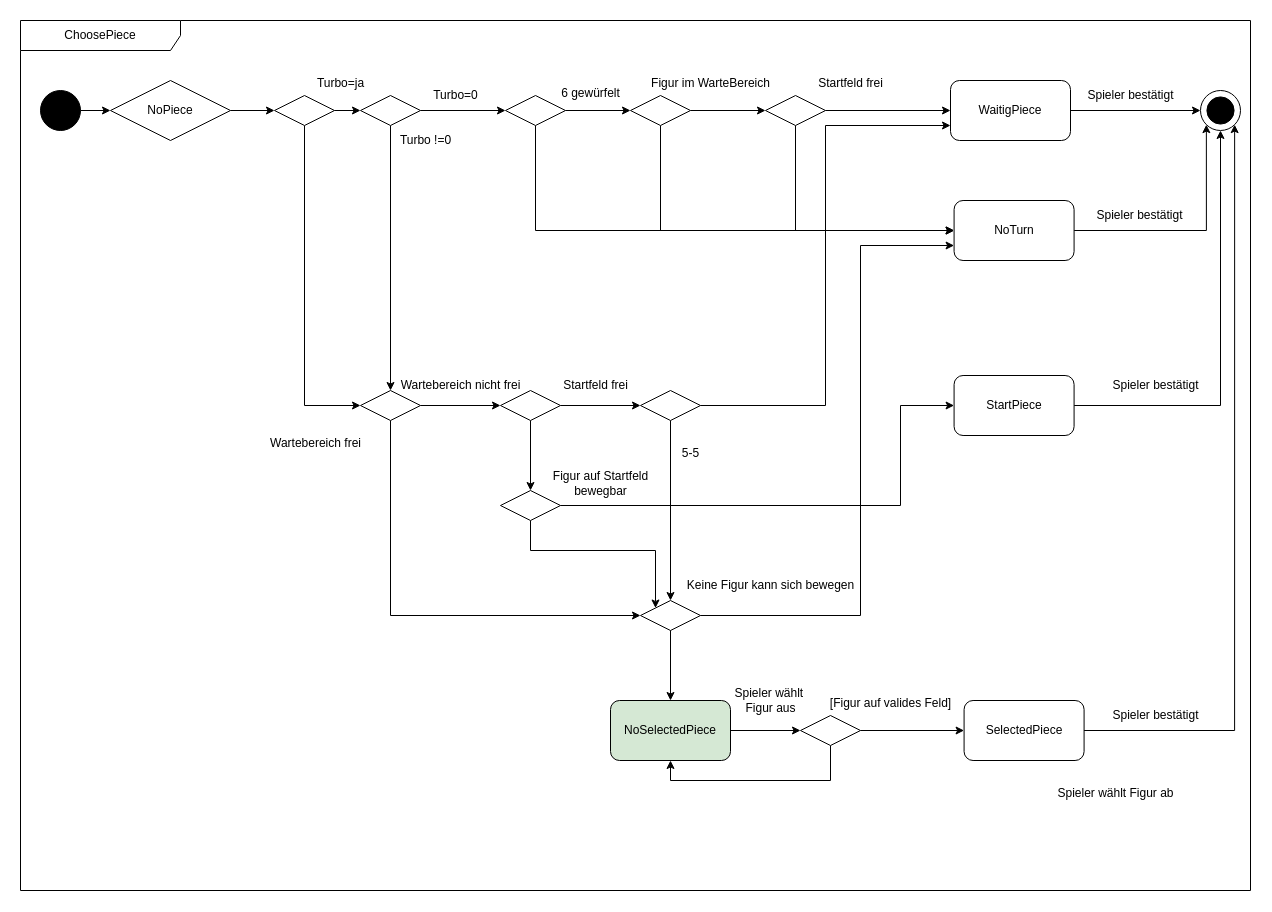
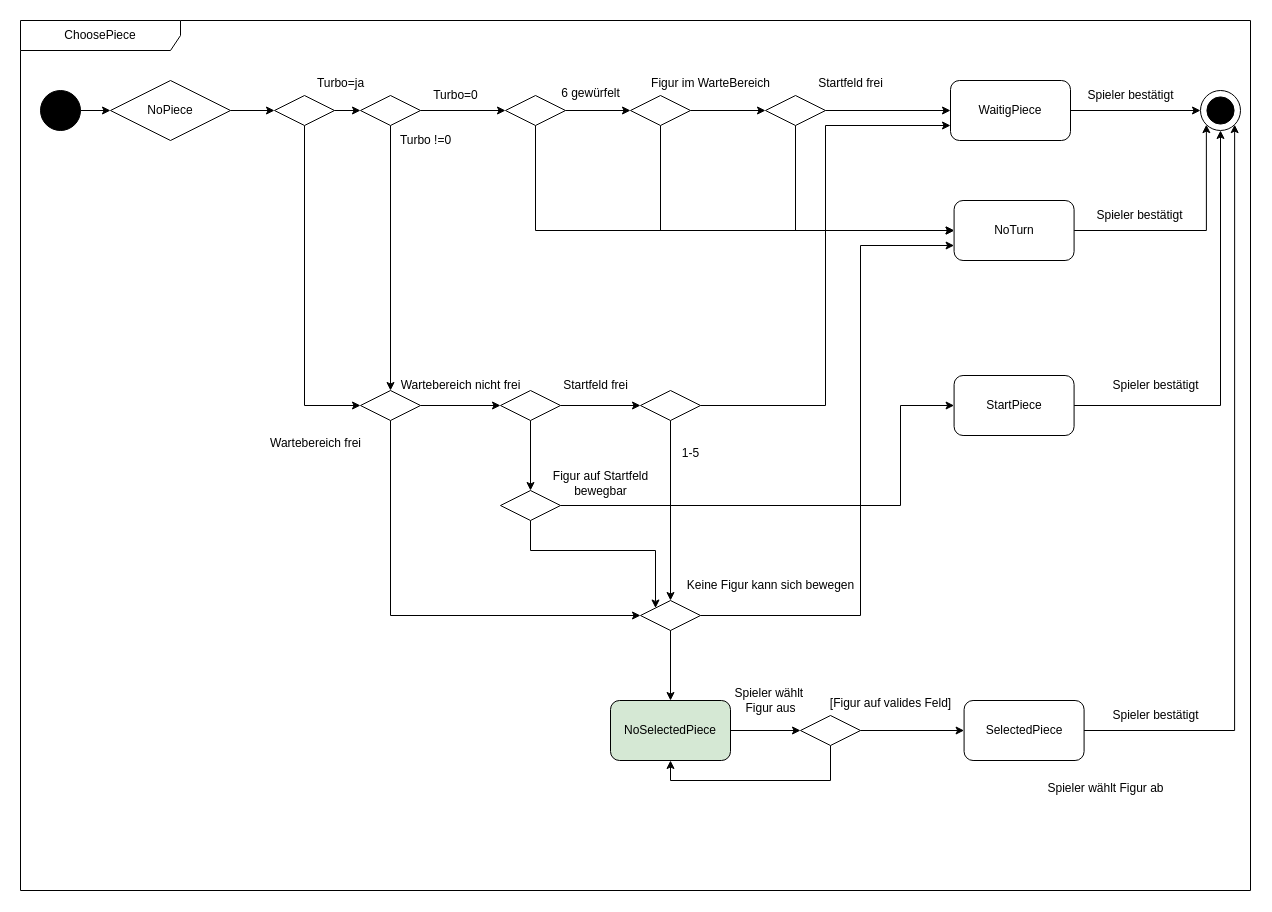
(691, 454) -> (691, 454)
(1116, 794) -> (1106, 789)
